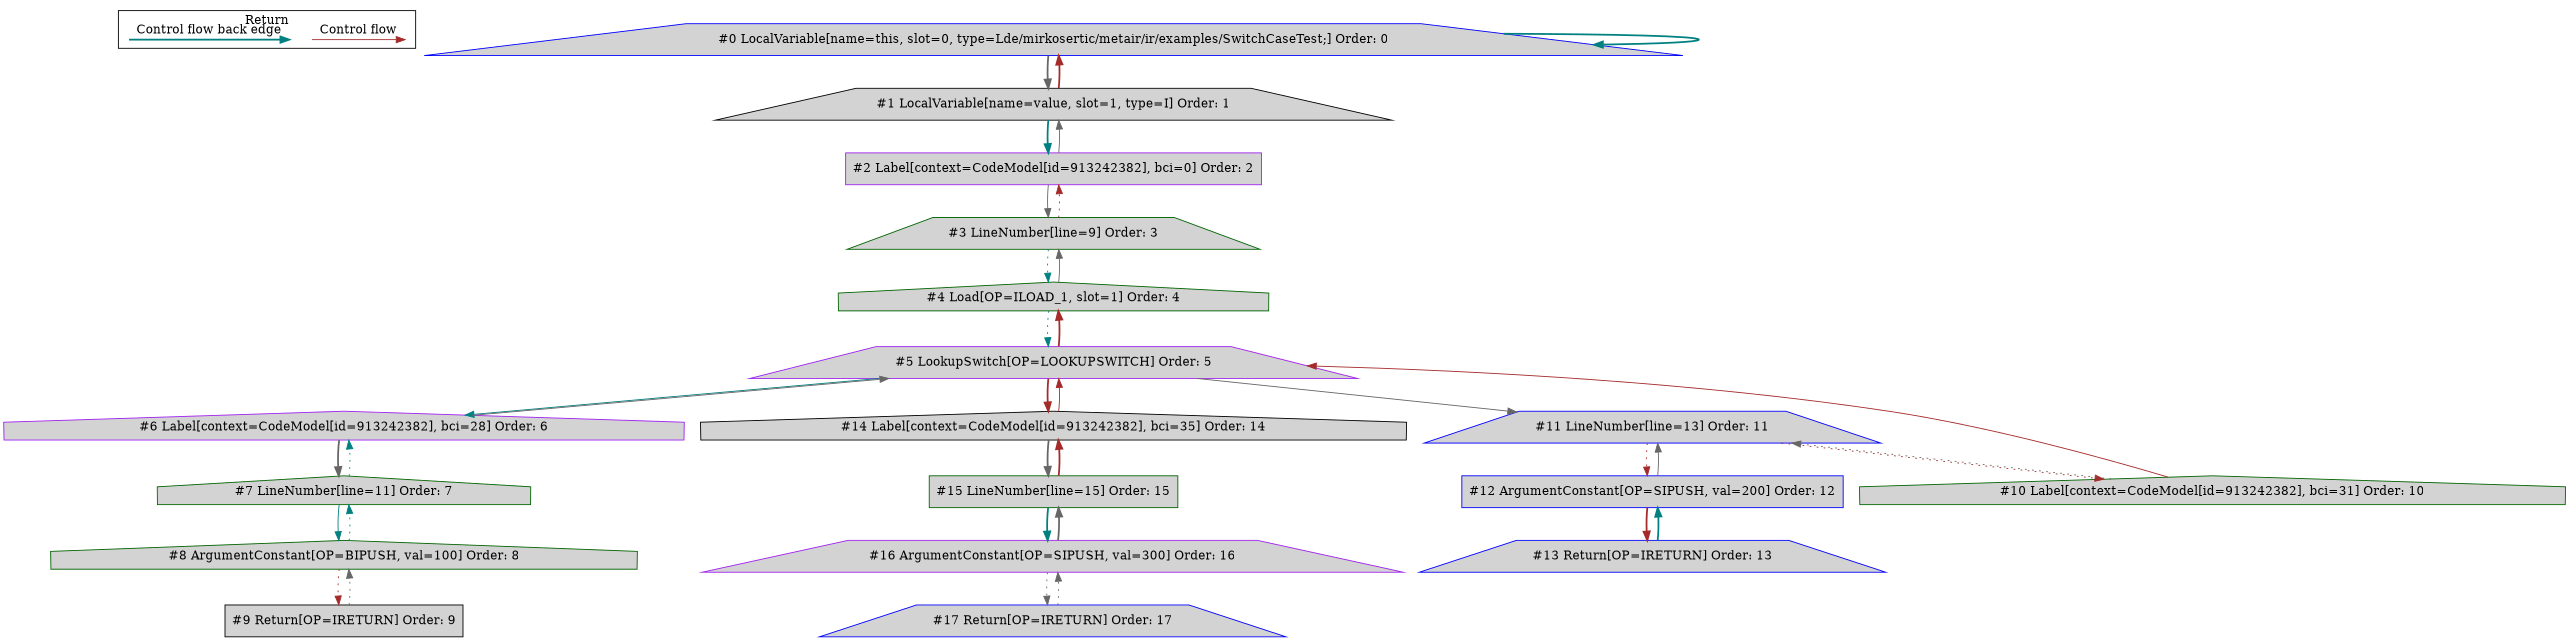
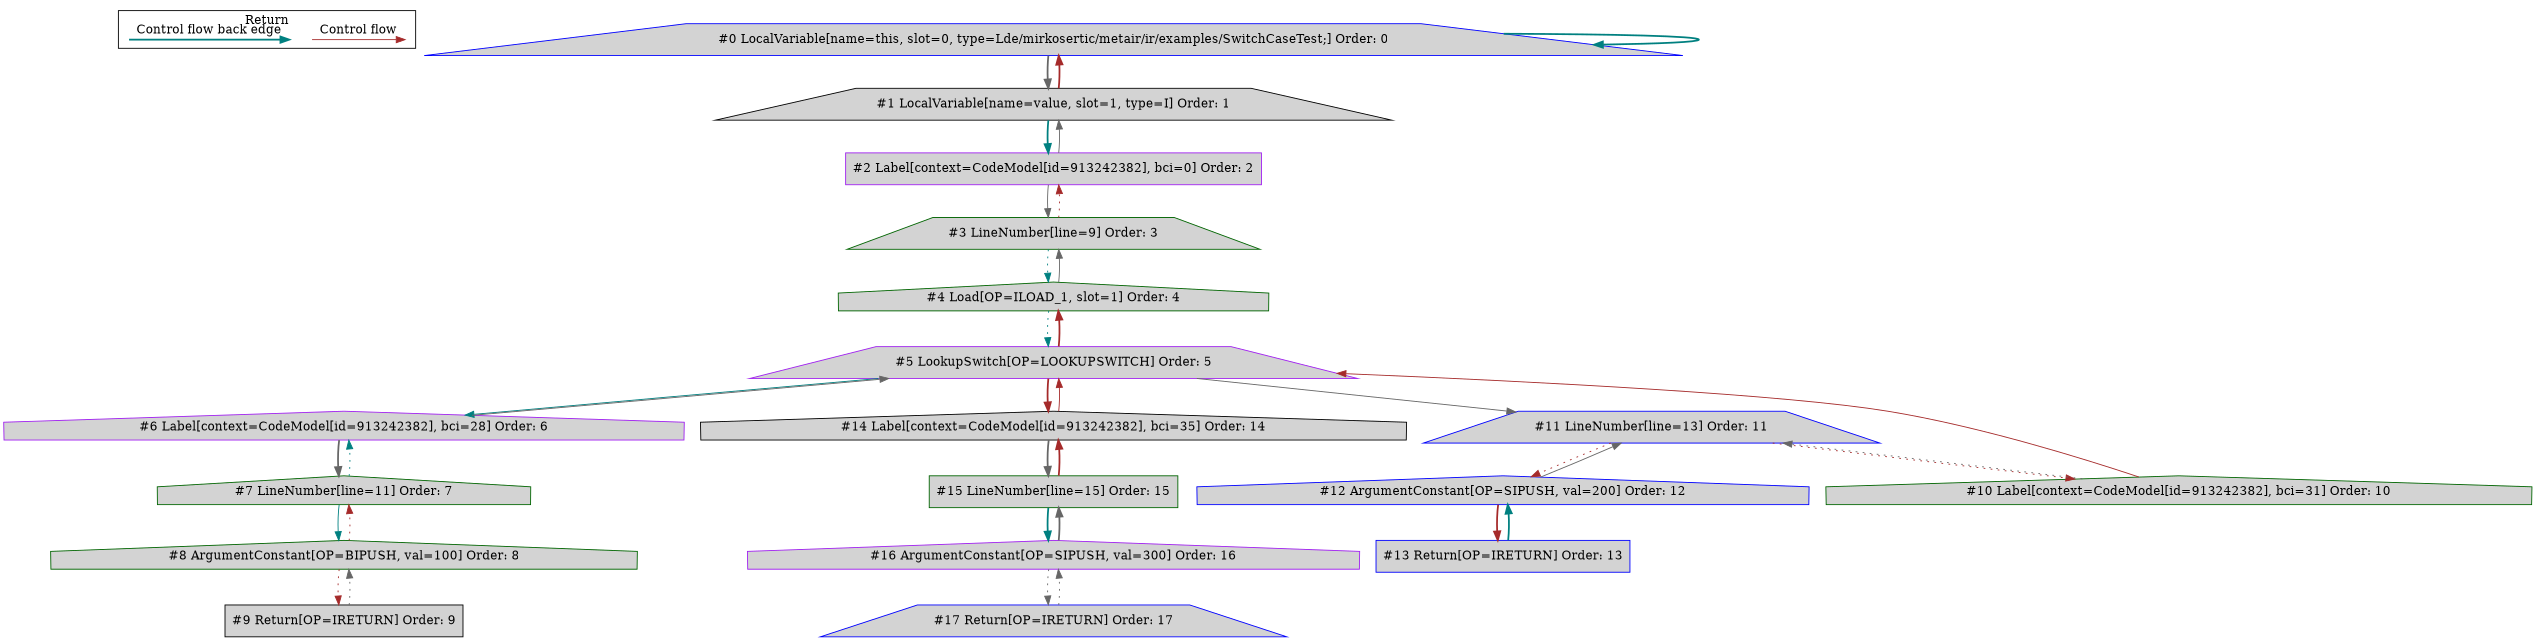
(1652, 492) -> (1503, 492)
(350, 527) -> (350, 527)
(1053, 556) -> (1054, 556)
(1652, 556) -> (1503, 556)
